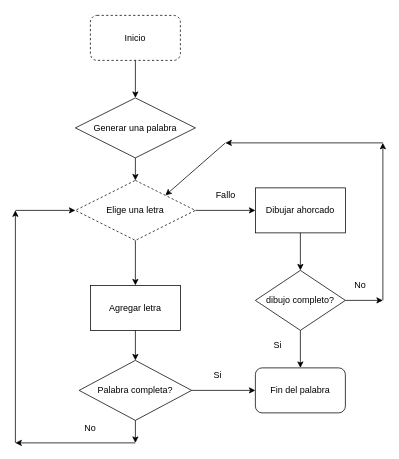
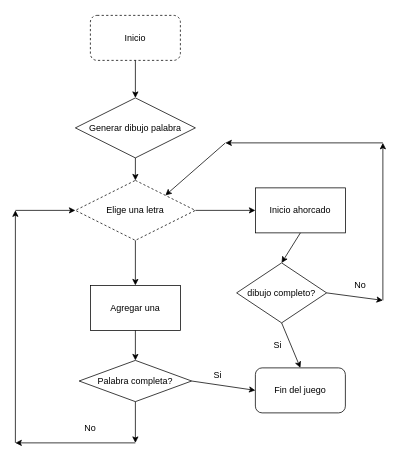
(135, 128) -> (135, 128)
(225, 195) -> none
(300, 210) -> (300, 210)
(300, 300) -> (282, 293)
(135, 308) -> (135, 308)
(135, 390) -> (135, 381)
(300, 390) -> (300, 390)
